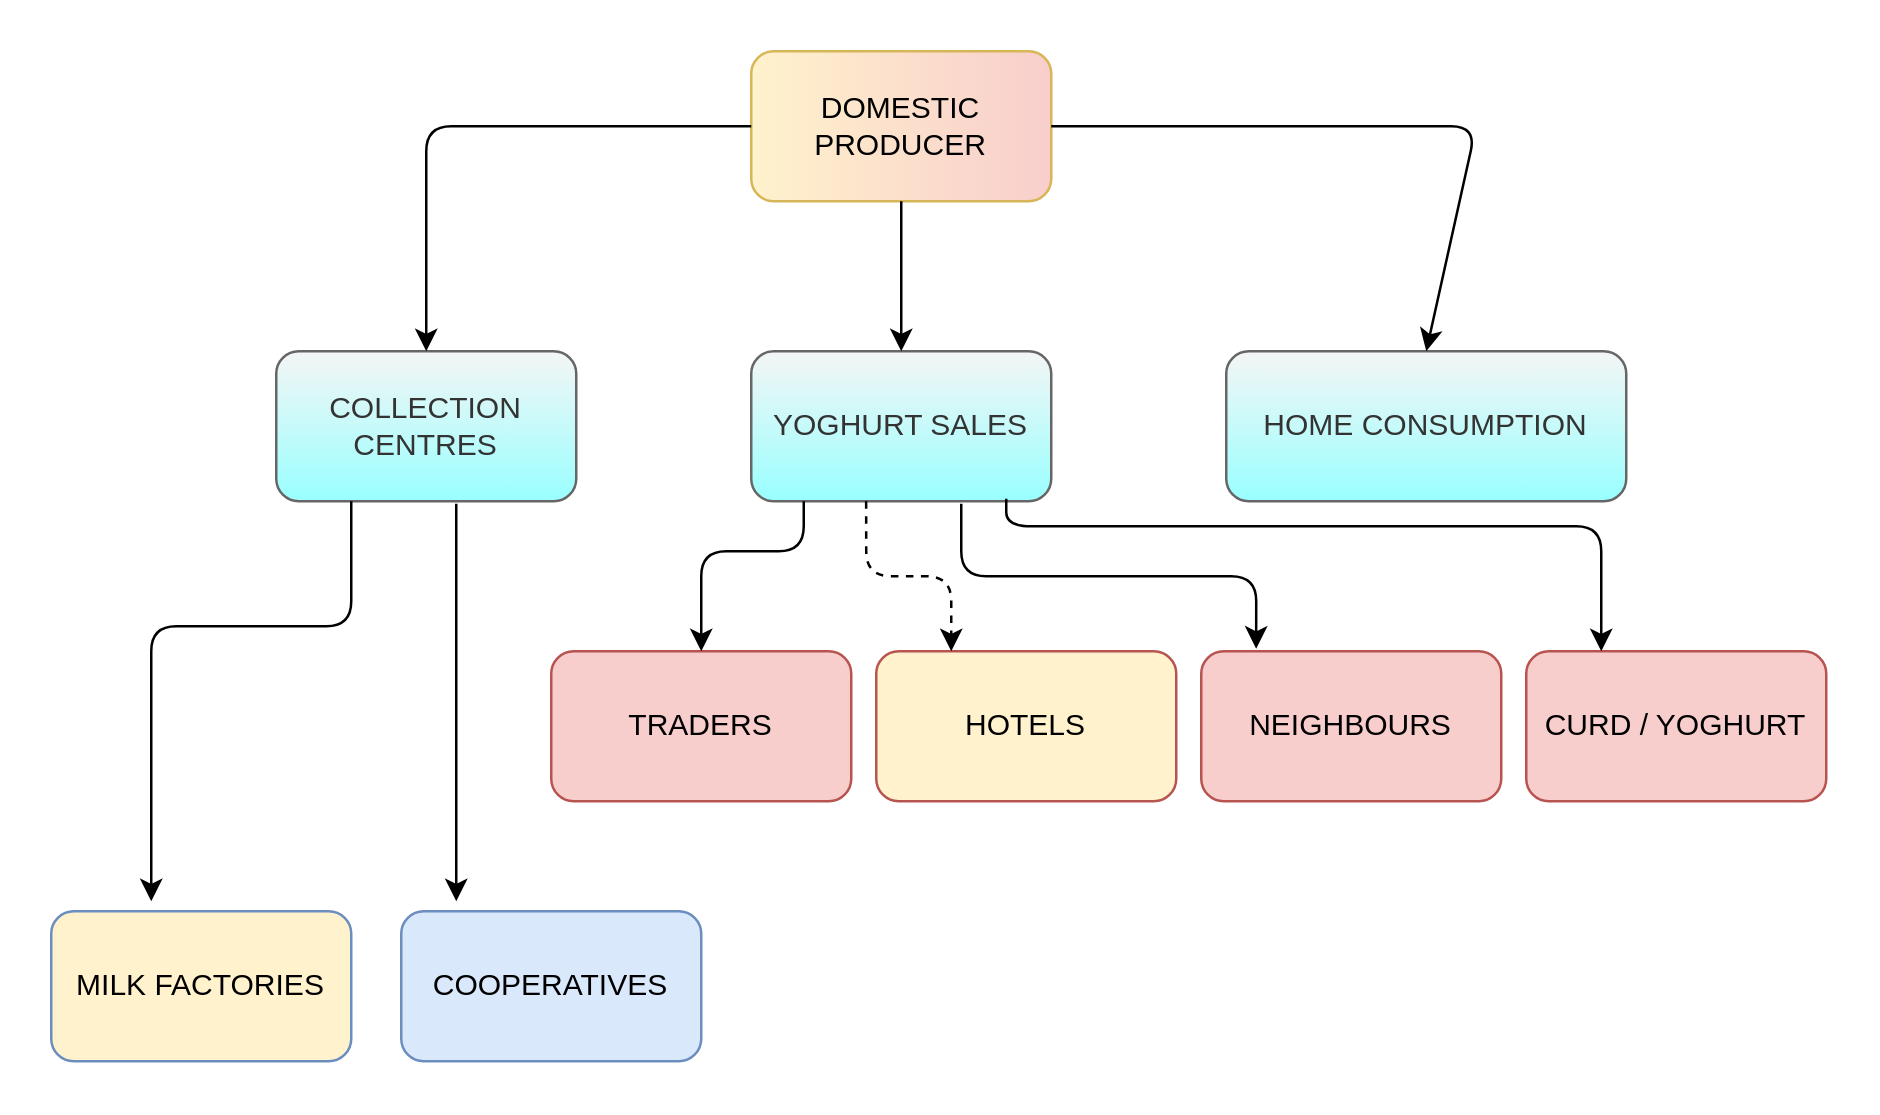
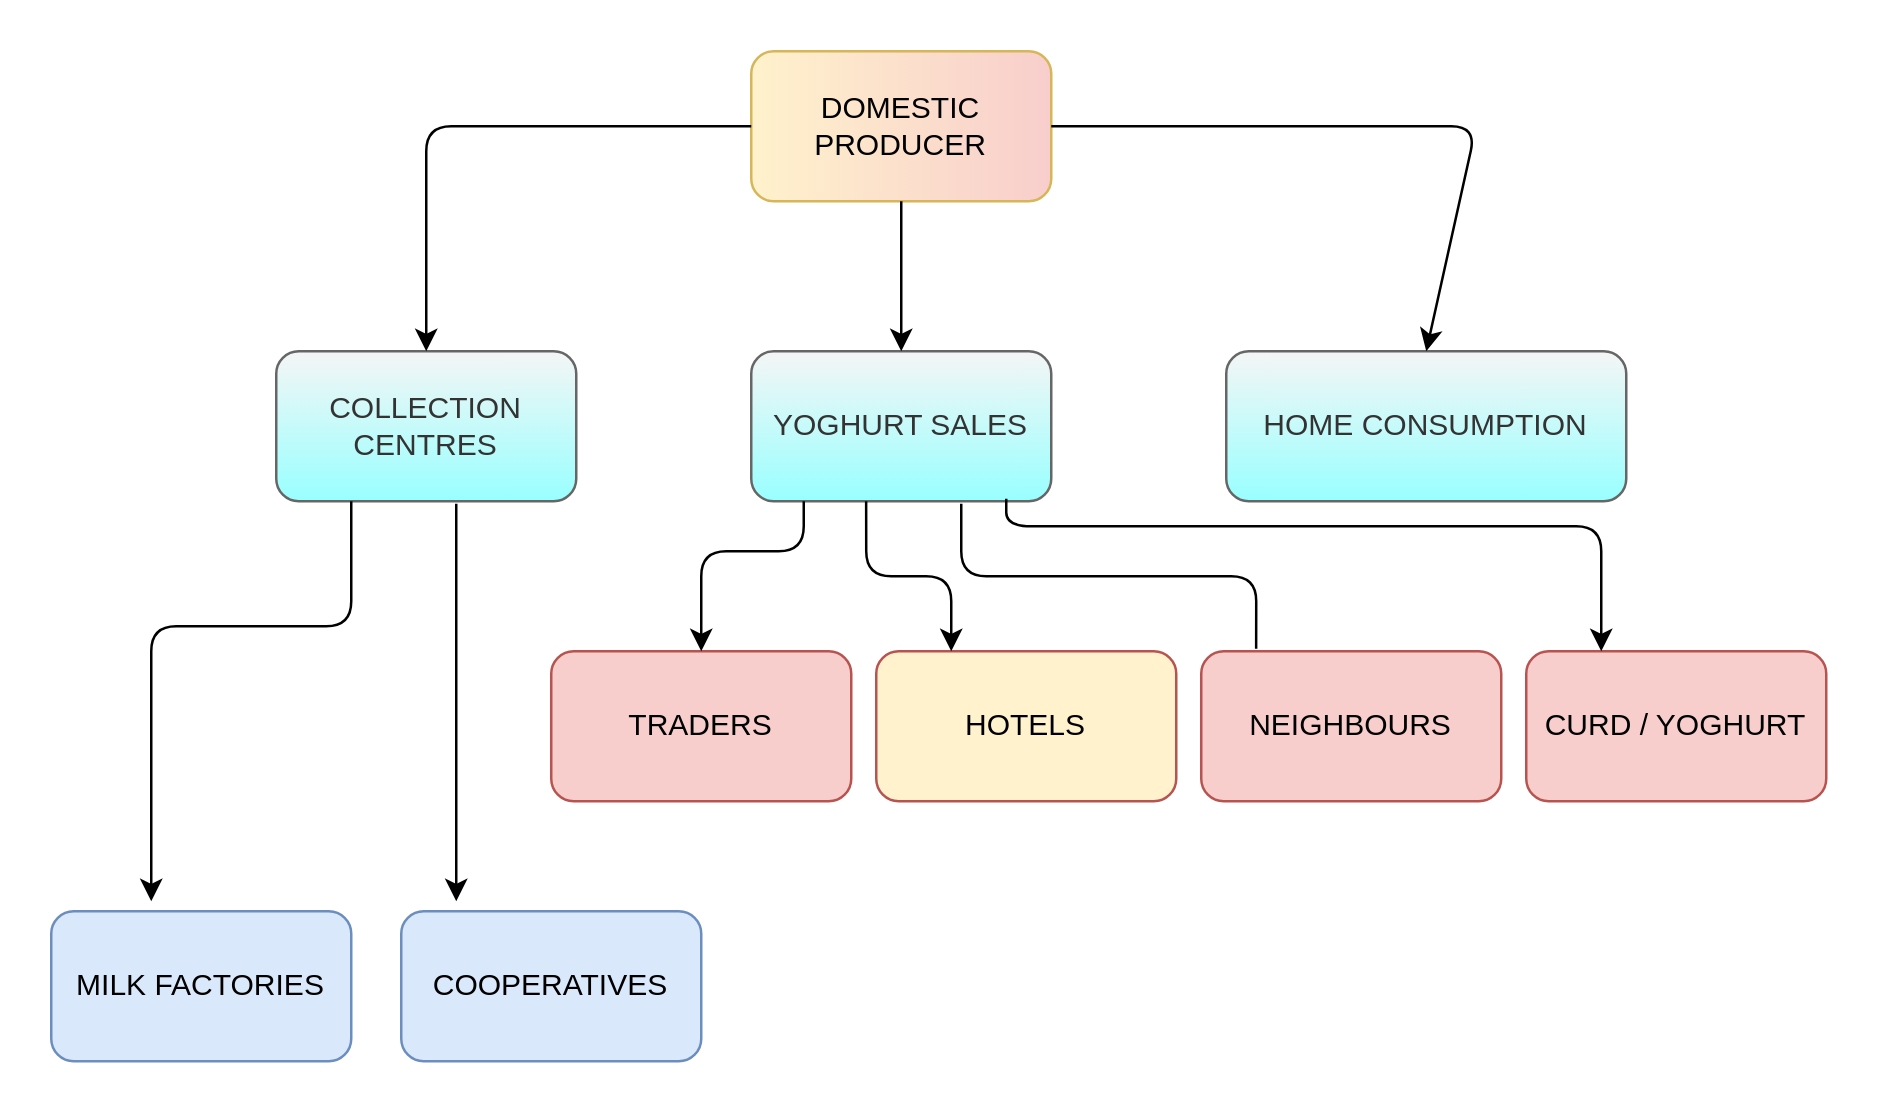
(901, 576) -> (901, 576)
(1256, 630) -> (1256, 639)
(201, 986) -> (201, 986)
